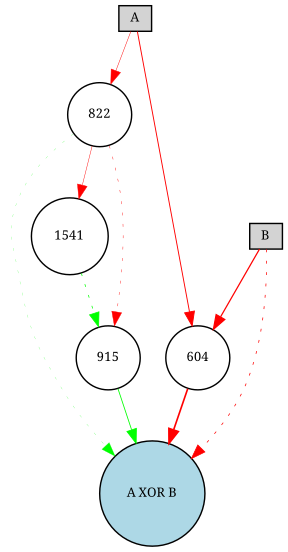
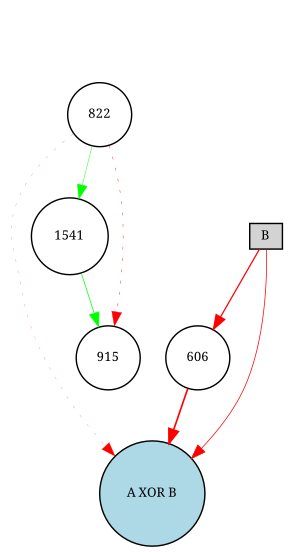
(135, 18) -> none
(87, 166) -> (87, 166)
(22, 290) -> (22, 290)
(88, 293) -> (88, 293)
(255, 356) -> (255, 356)
(198, 358) -> (198, 358)
(125, 409) -> none
